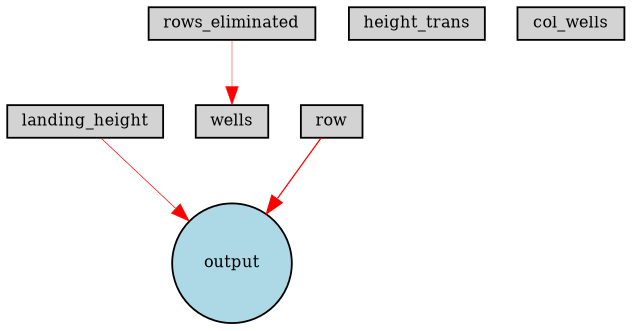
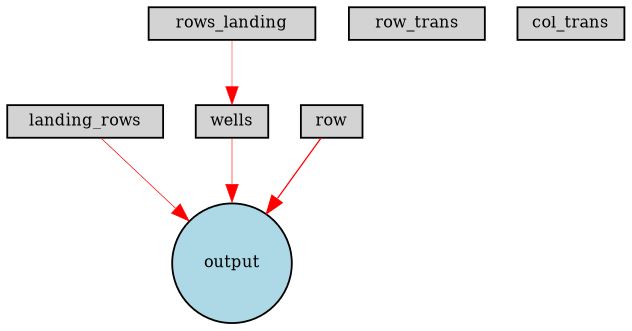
(232, 24) -> (232, 24)
(417, 24) -> (417, 24)
(571, 24) -> (571, 24)
(85, 121) -> (85, 121)
none -> (232, 161)
